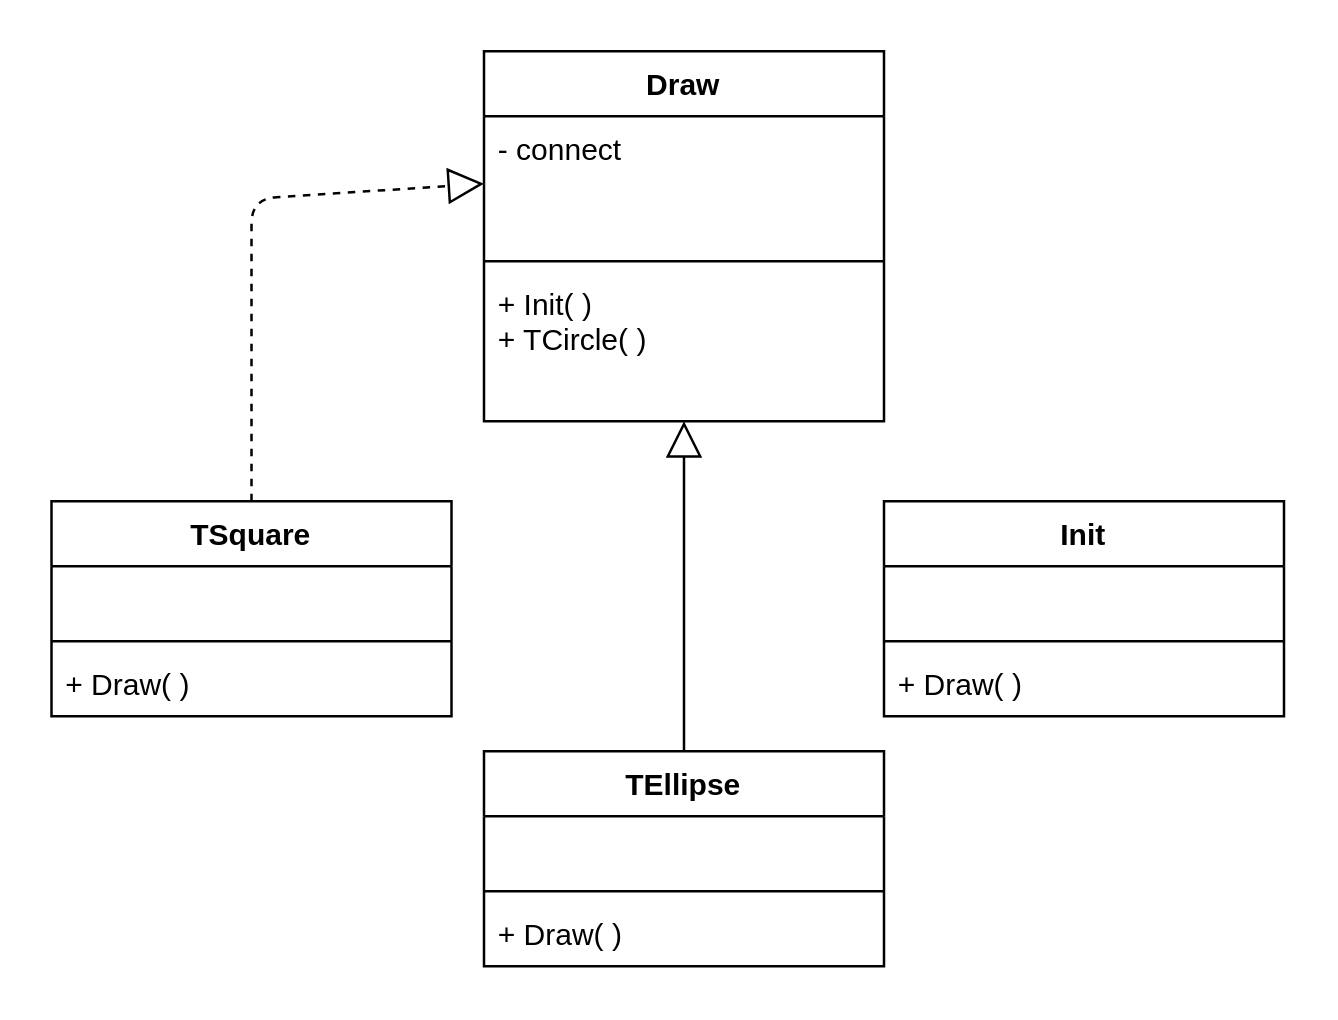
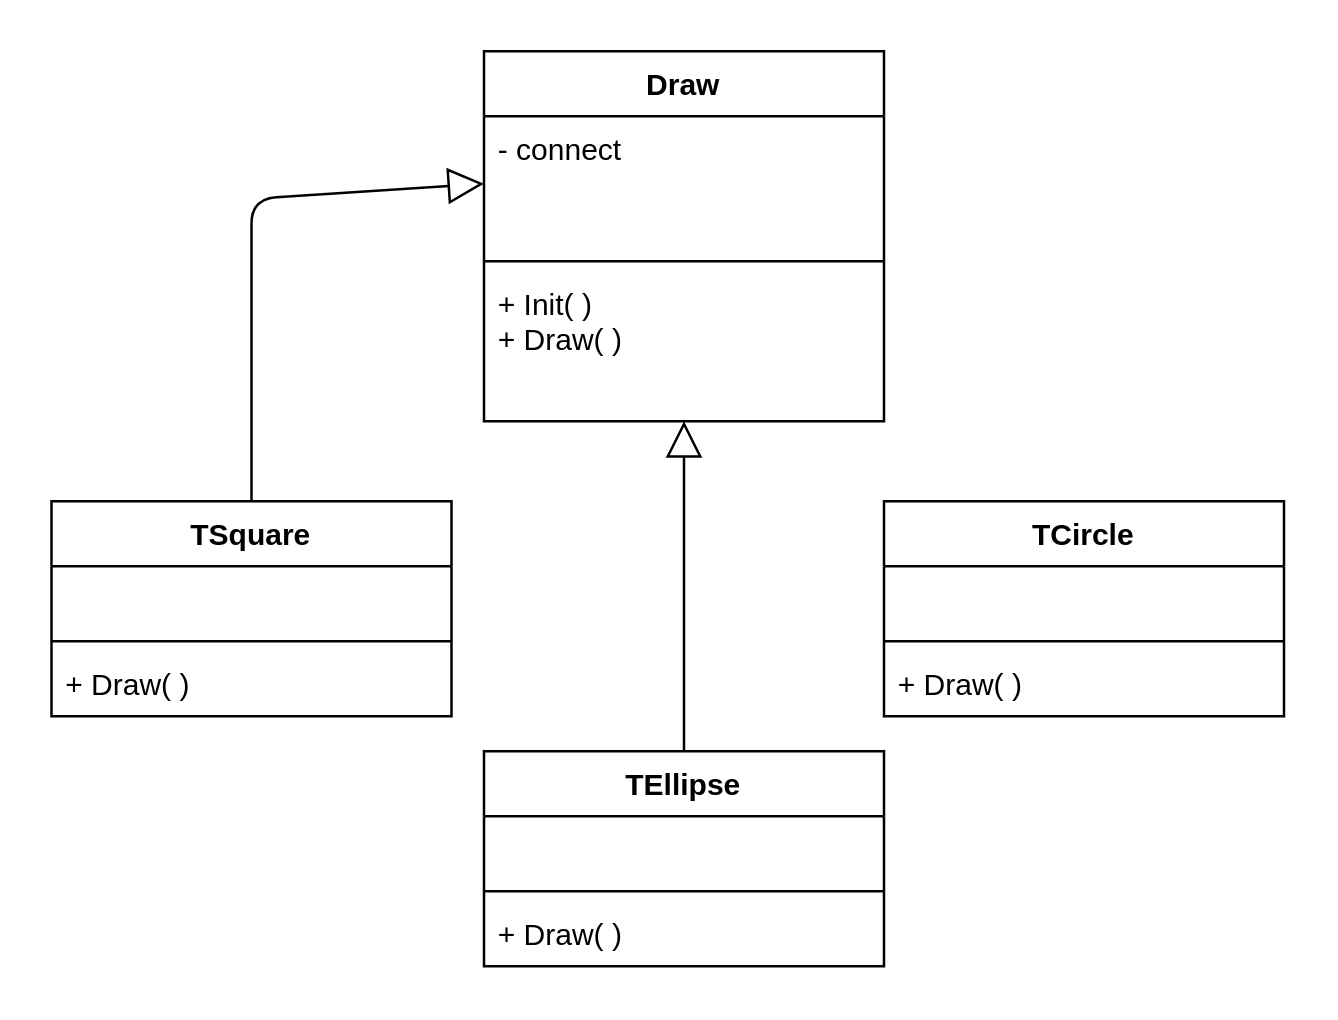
(251, 255) -> (251, 255)
(561, 305) -> (561, 305)
(1083, 535) -> (1083, 535)
